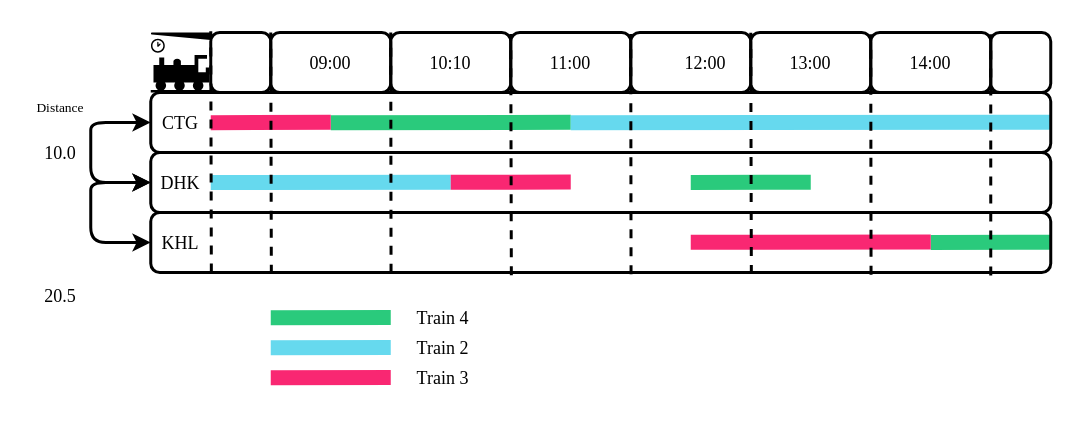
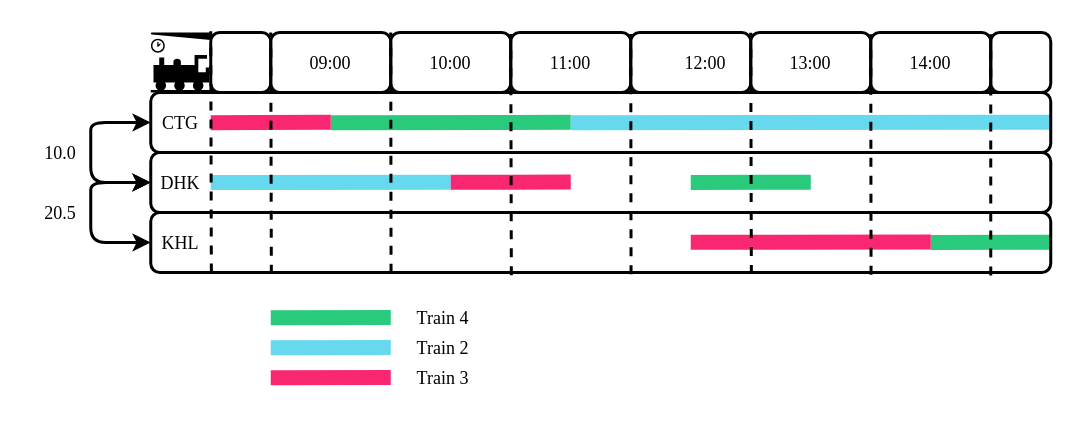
(450, 63) -> (450, 63)
(61, 107) -> none
(61, 295) -> (61, 212)
